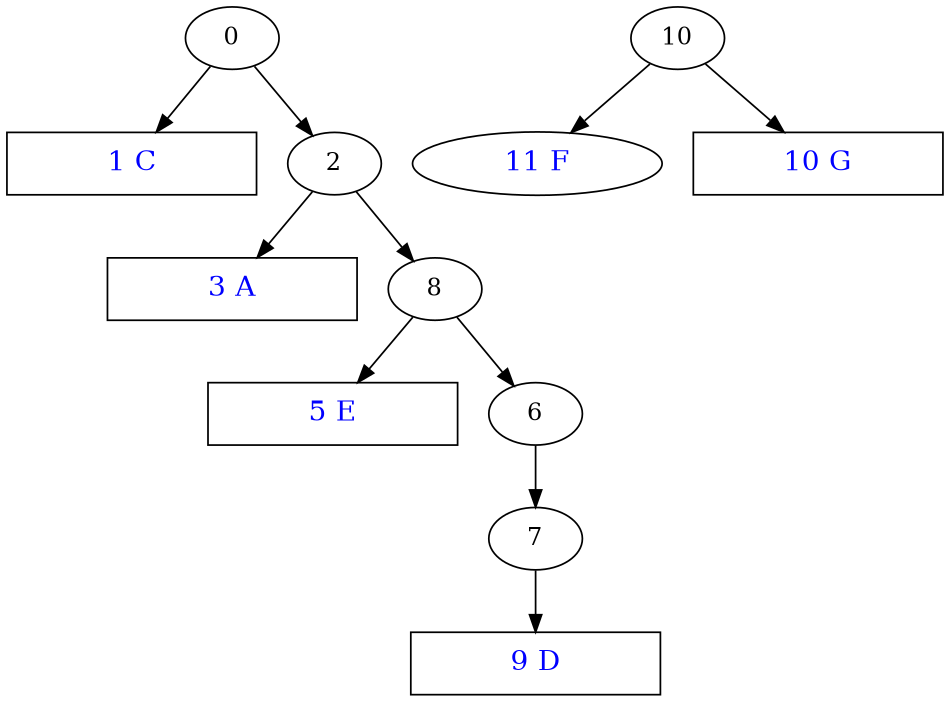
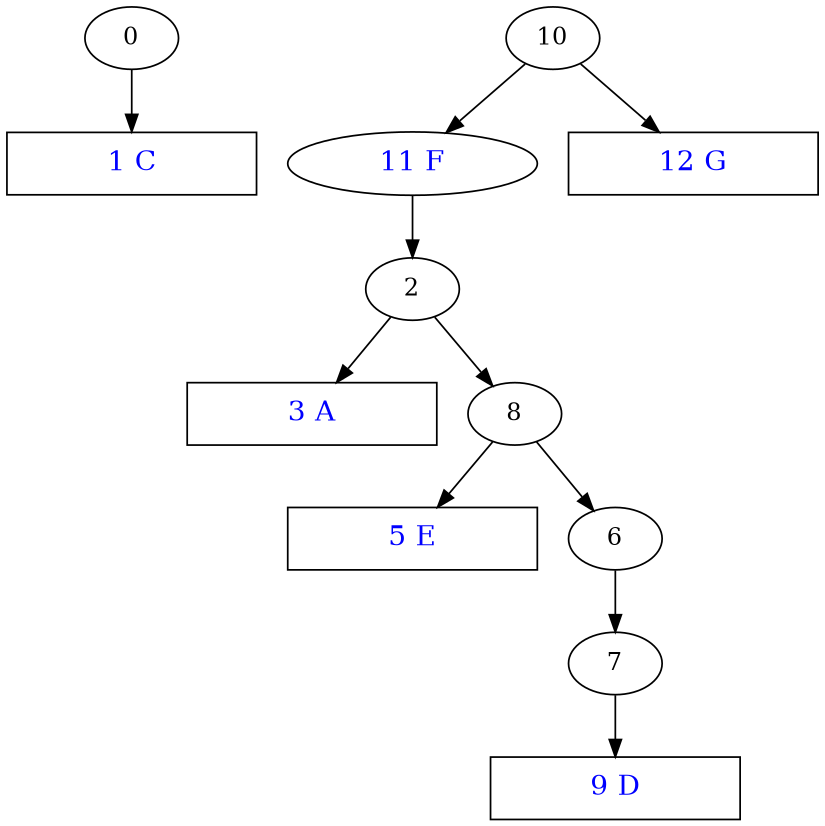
(278, 94) -> (413, 218)
(818, 164) -> (693, 164)
